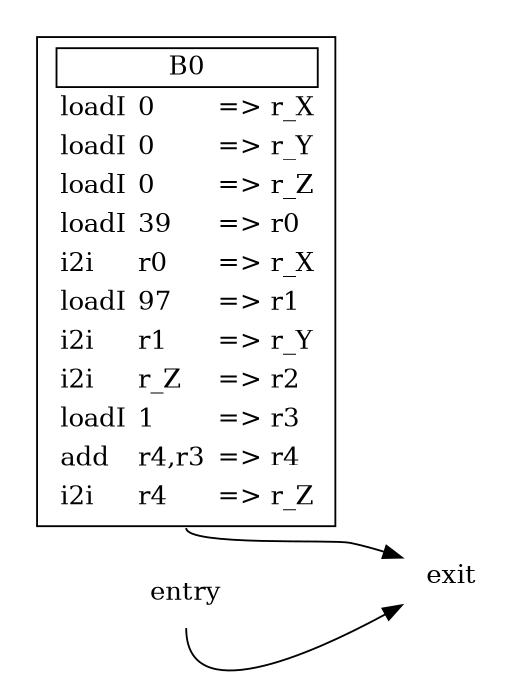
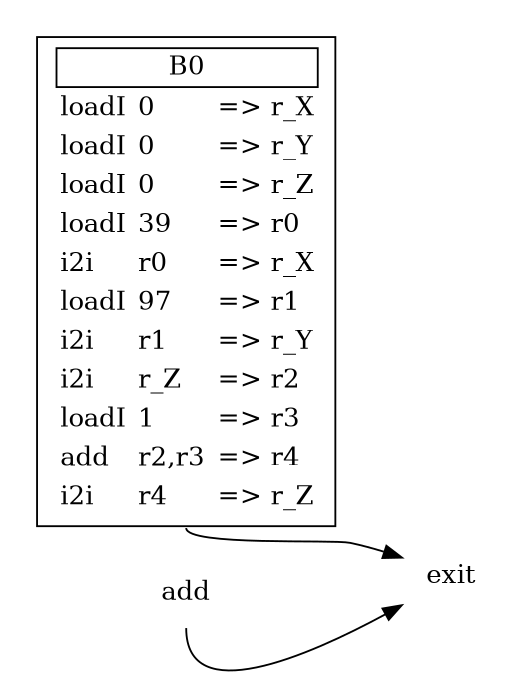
(172, 458) -> (172, 458)
(186, 593) -> (186, 593)
